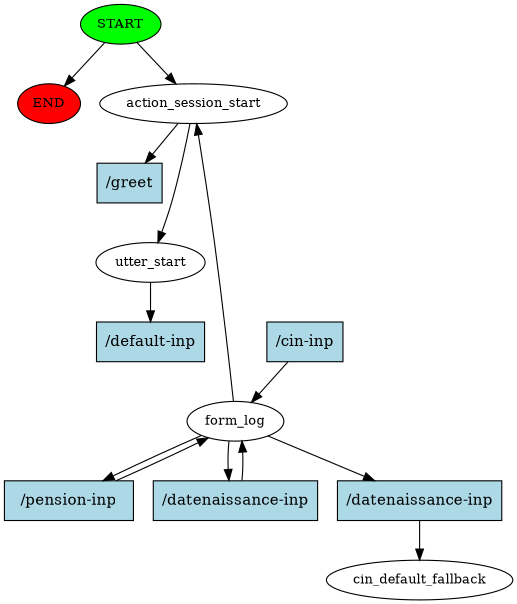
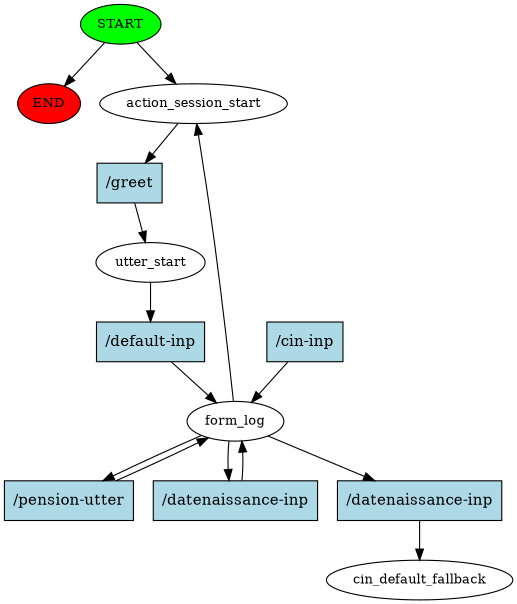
(178, 178) -> (139, 218)
none -> (190, 379)
(69, 501) -> (69, 501)
